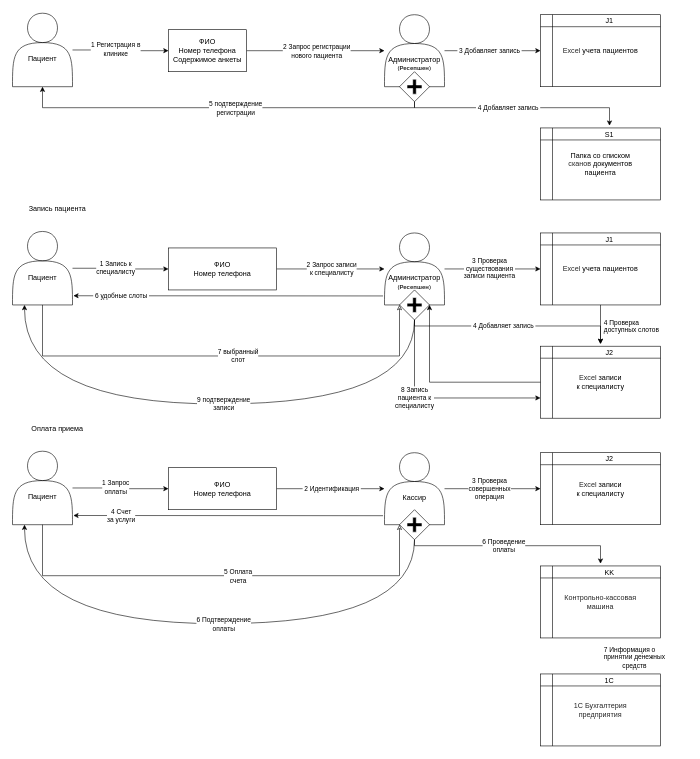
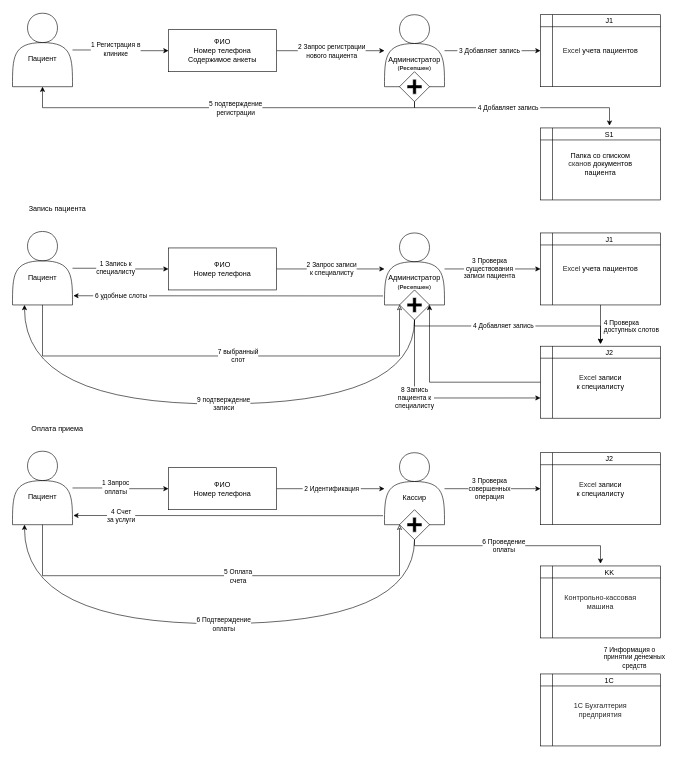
(207, 51) -> (222, 51)
